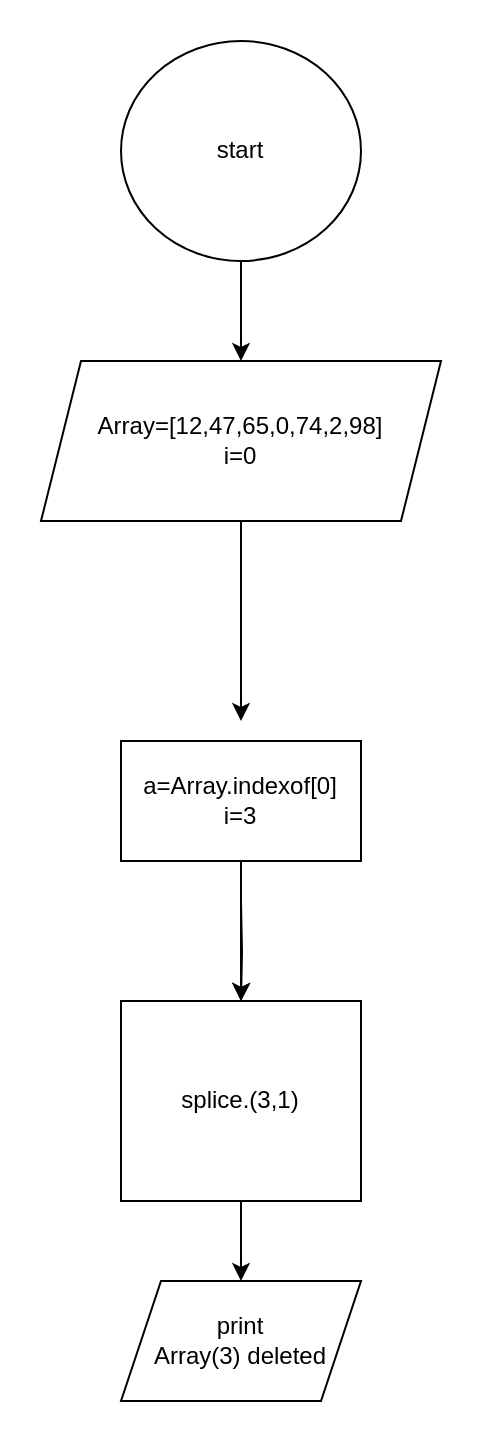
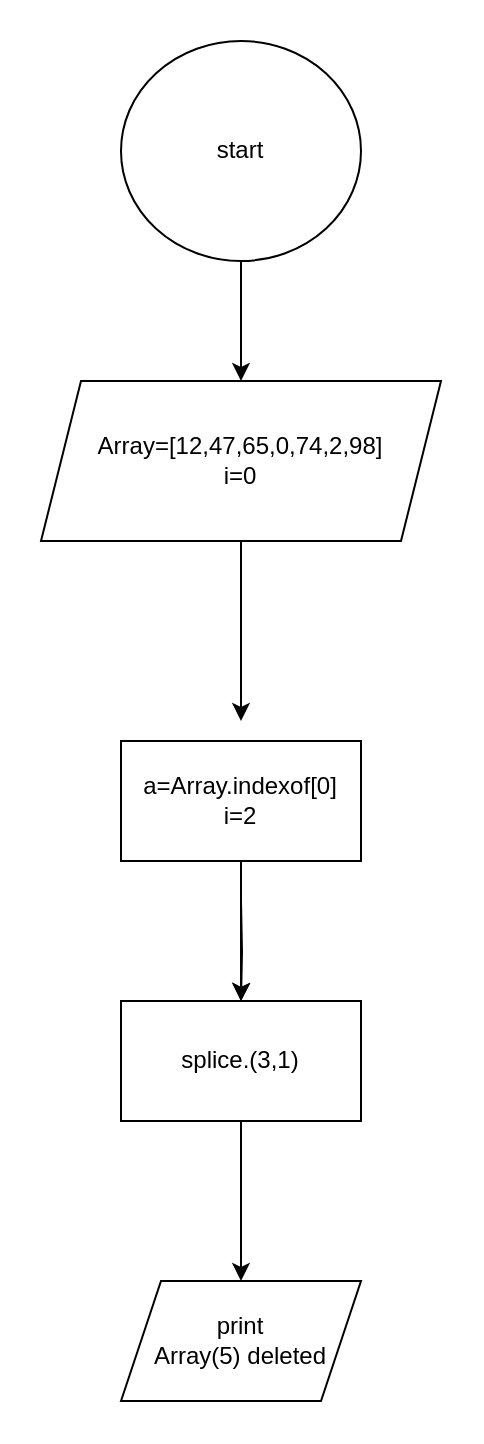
(241, 441) -> (241, 461)
(241, 801) -> (241, 801)
(241, 1101) -> (241, 1061)
(241, 1341) -> (241, 1341)
